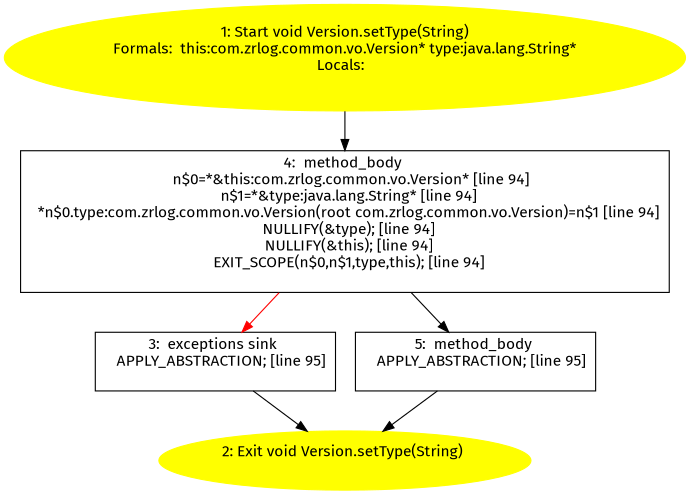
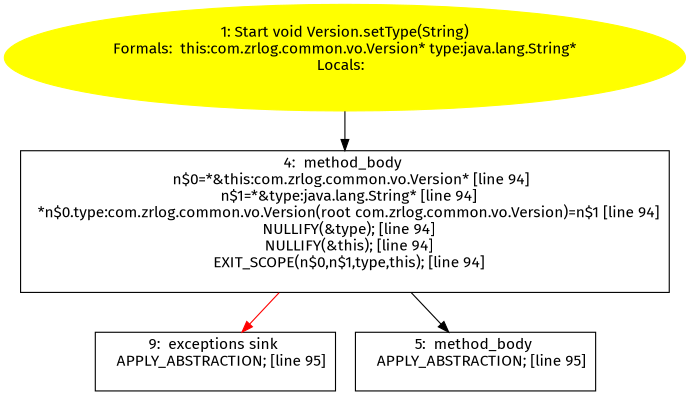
(215, 362) -> (215, 362)
(345, 461) -> none
